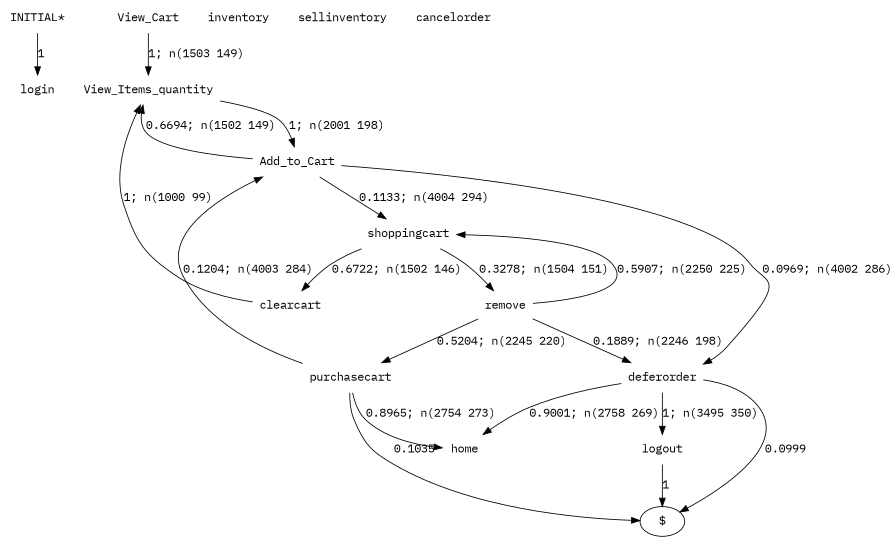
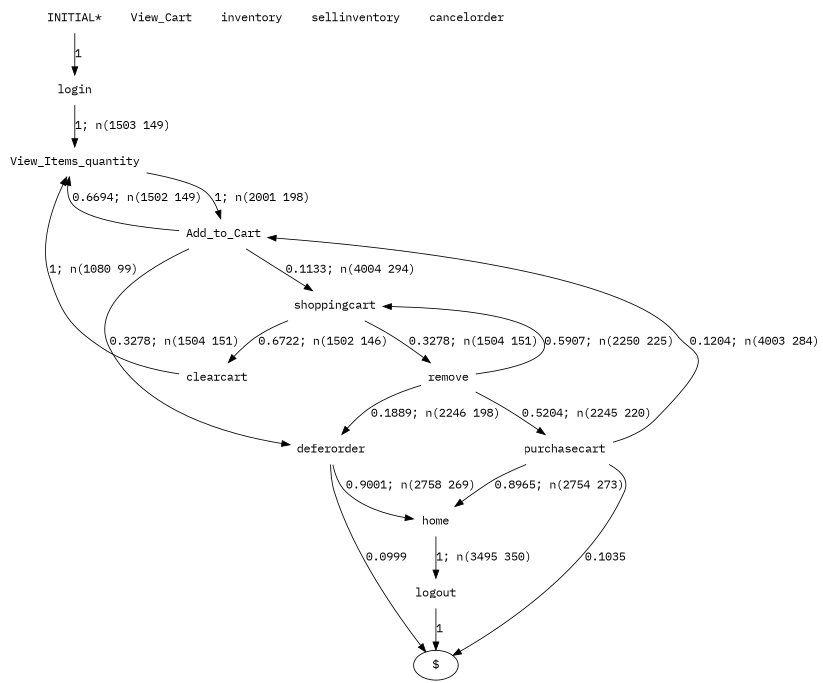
(148, 50) -> (75, 122)
(168, 198) -> (94, 270)
(827, 270) -> (174, 342)
(662, 409) -> (436, 553)
